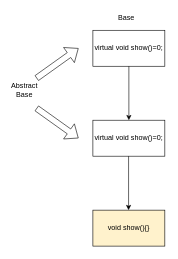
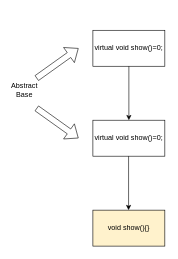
(126, 18) -> none
